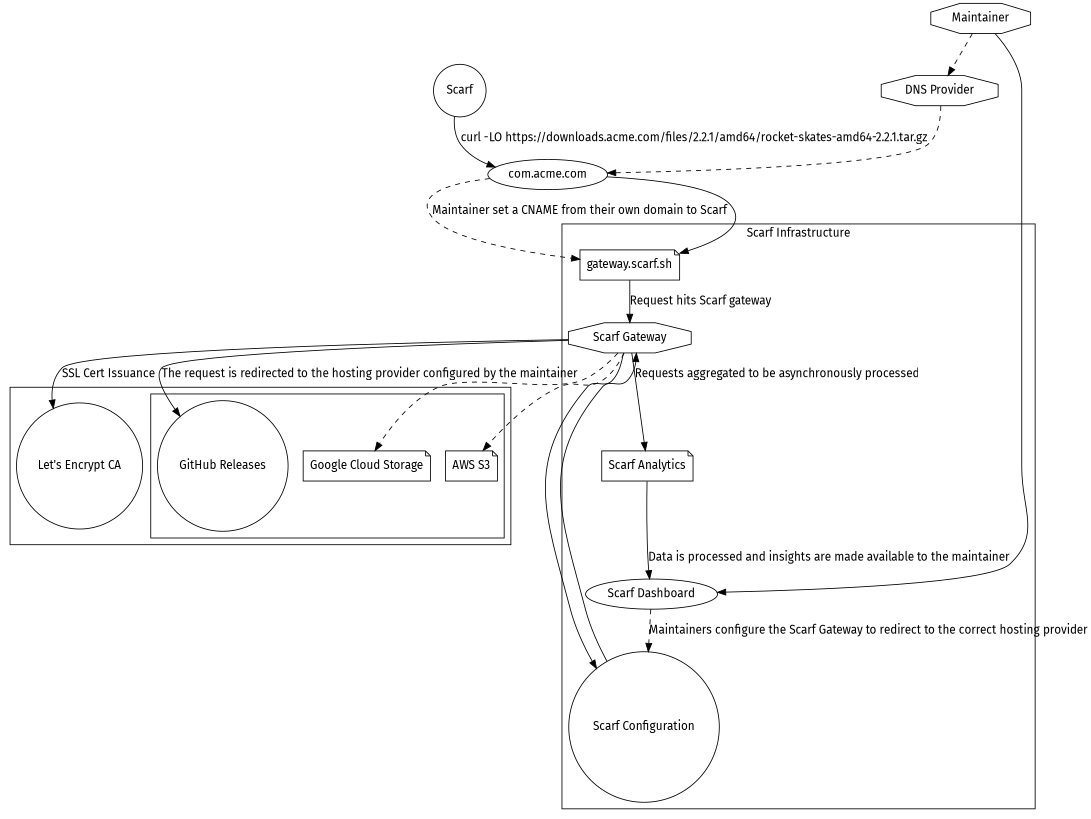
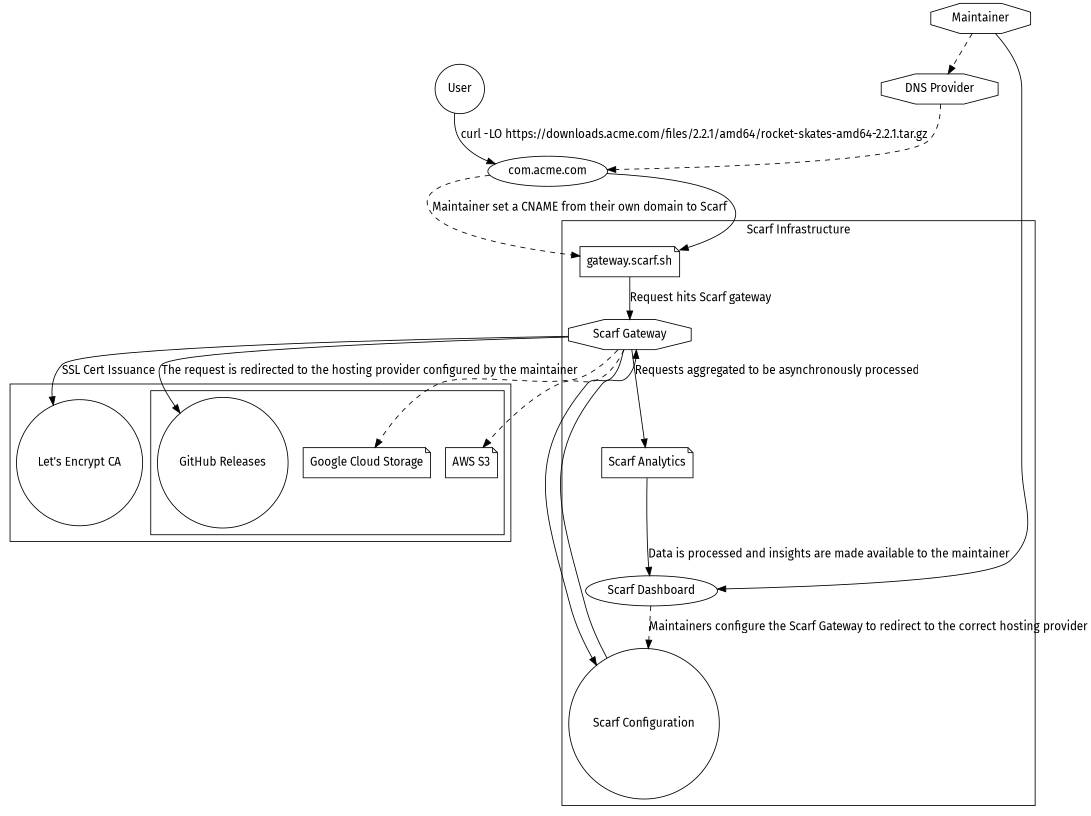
(460, 91) -> (460, 89)
